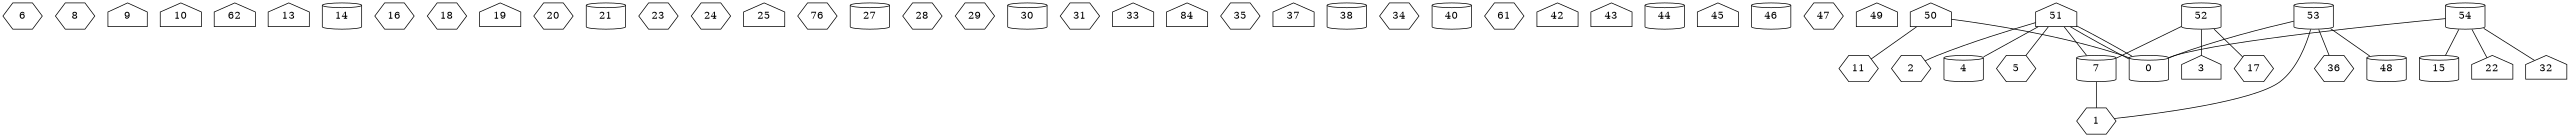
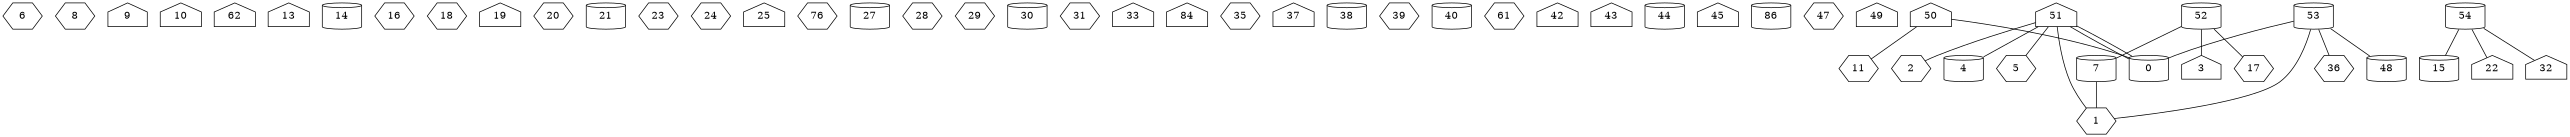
(1399, 16) -> (1399, 16)
(1771, 16) -> (1771, 16)
(2299, 35) -> none
(2071, 36) -> (2066, 70)
